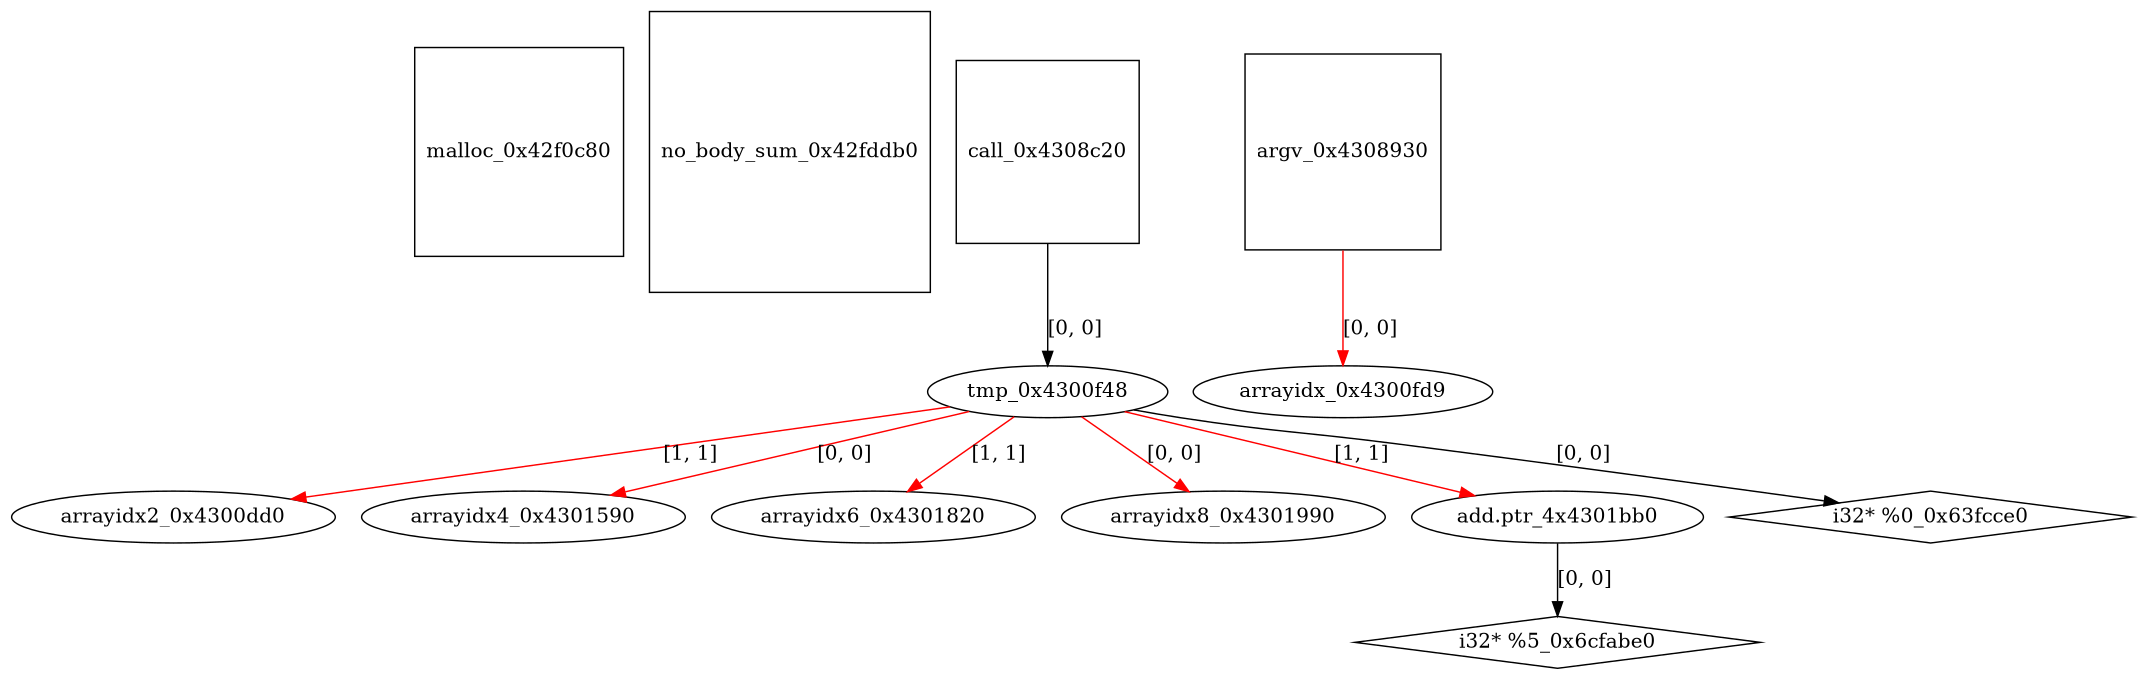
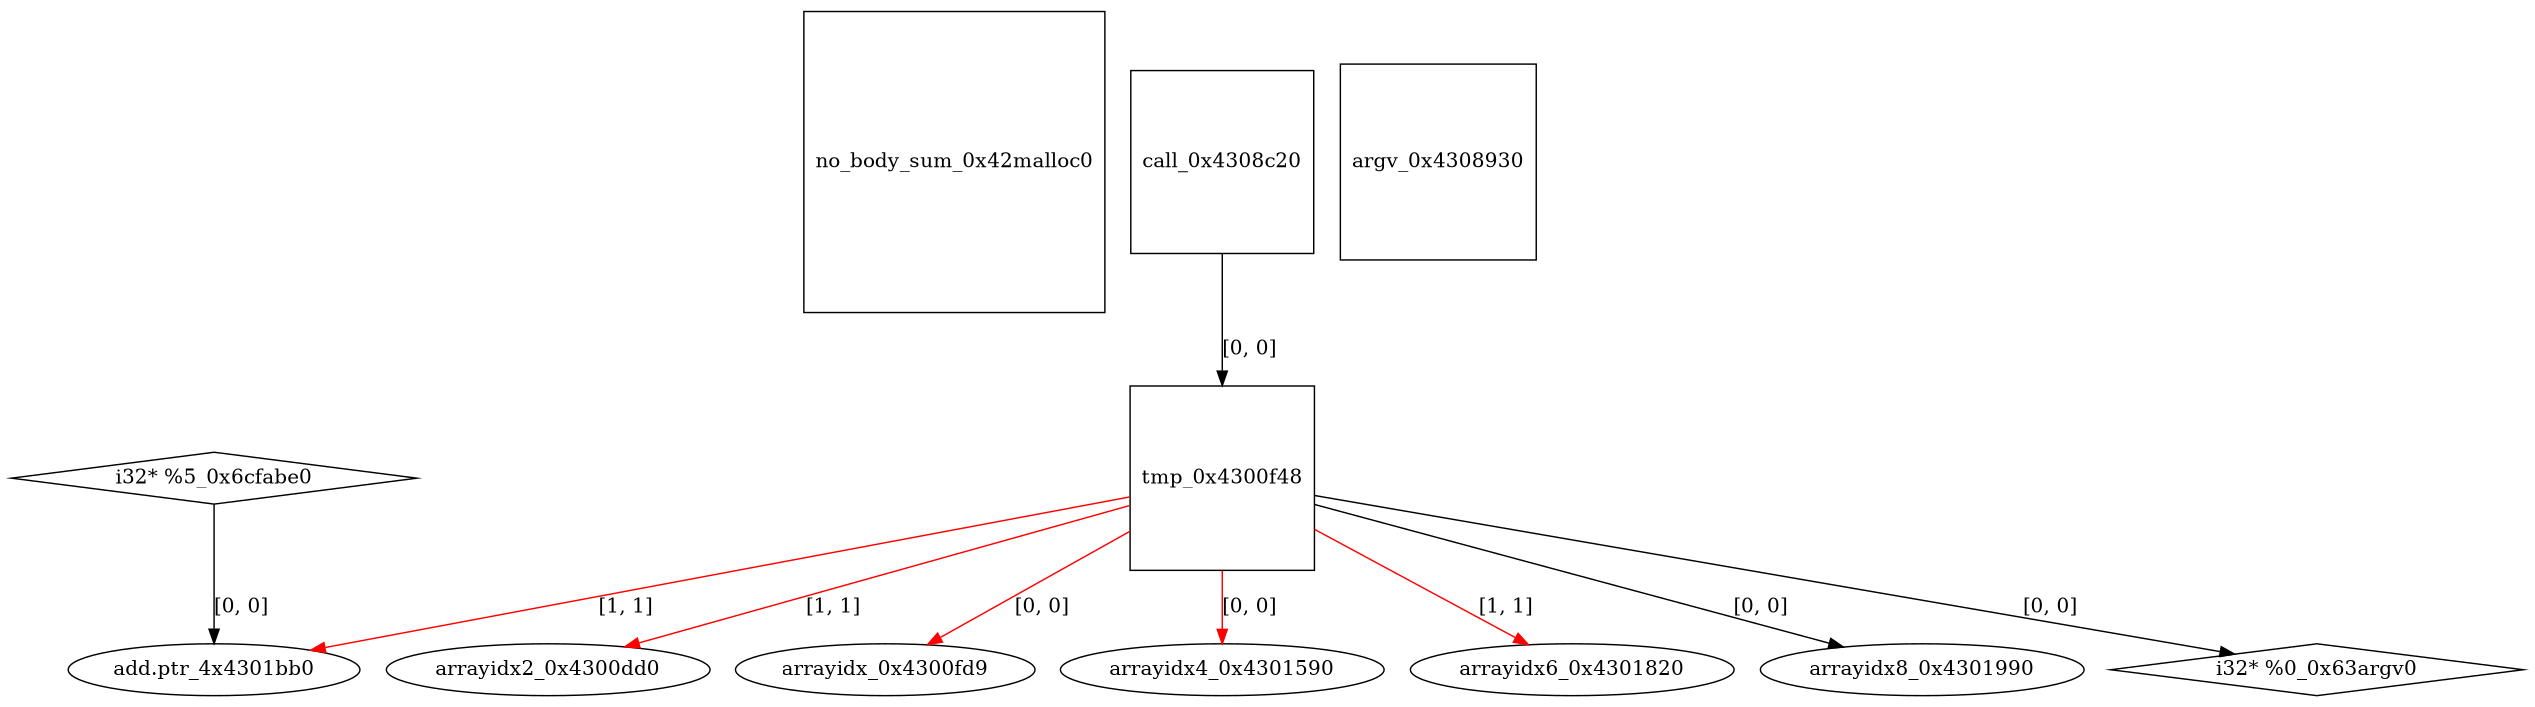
(519, 152) -> none
(790, 152) -> (954, 162)
(1343, 301) -> (1035, 584)
(1048, 392) -> (1222, 478)
(1129, 450) -> (1572, 574)
(1931, 517) -> (2317, 670)
(1558, 572) -> (214, 567)
